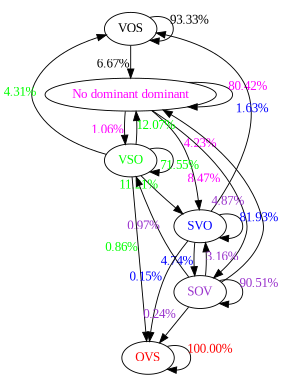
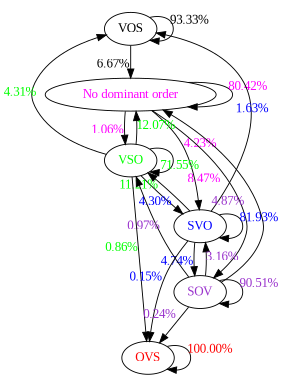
(131, 95) -> (131, 95)
none -> (173, 195)
